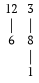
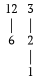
(31, 41) -> (31, 41)
